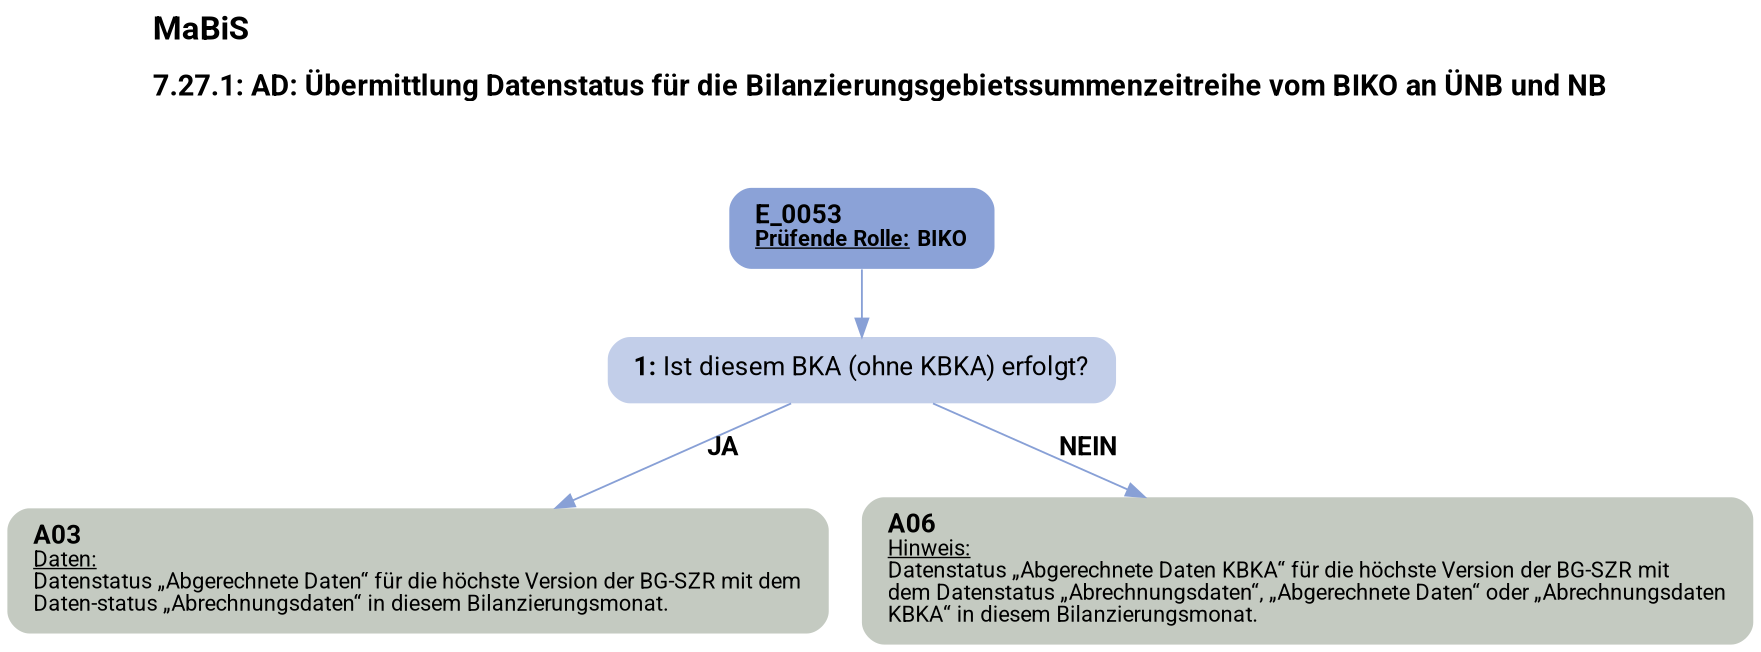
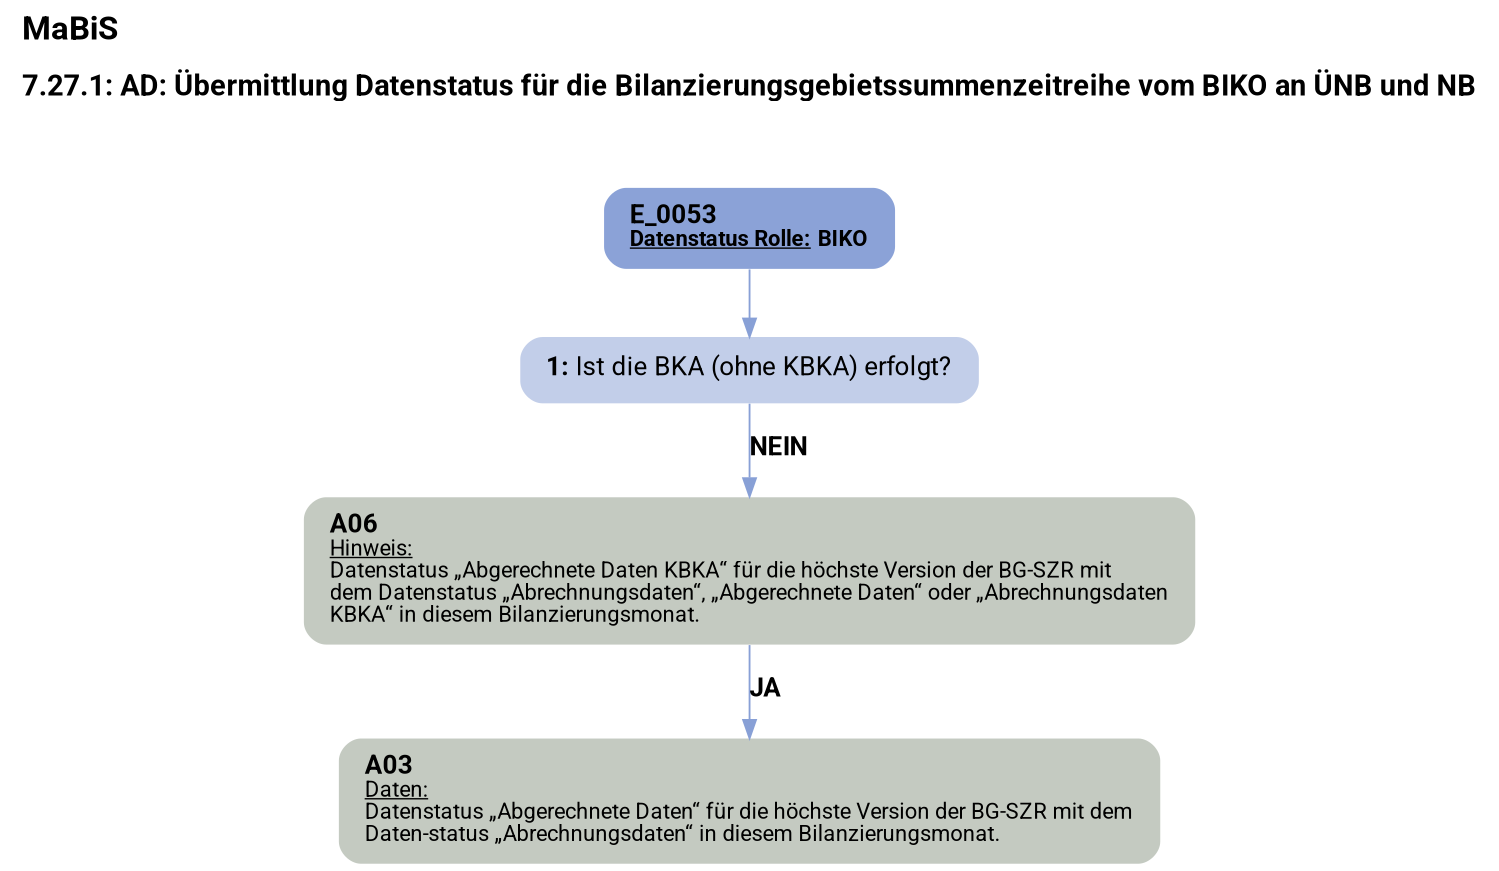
(833, 239) -> (721, 239)
(877, 367) -> (764, 367)
(682, 452) -> (750, 682)
